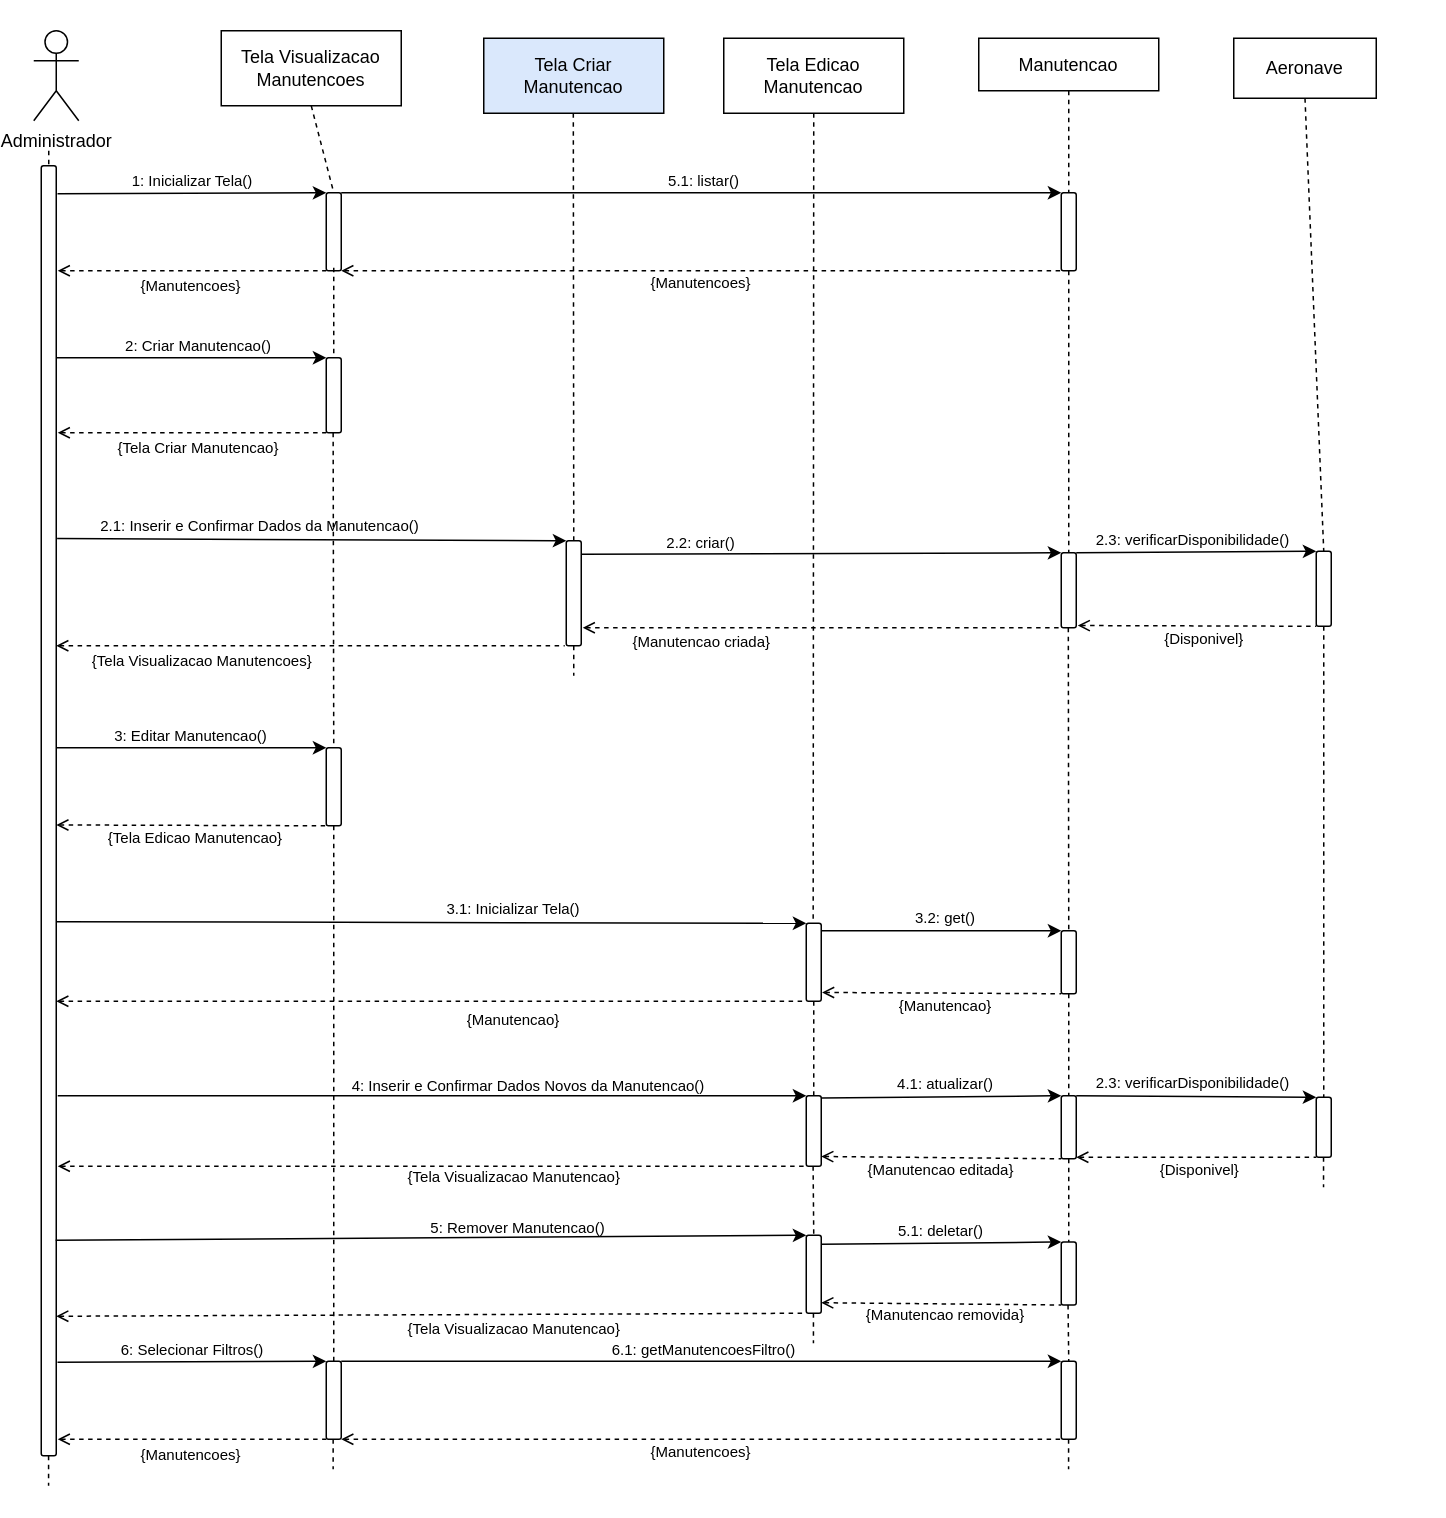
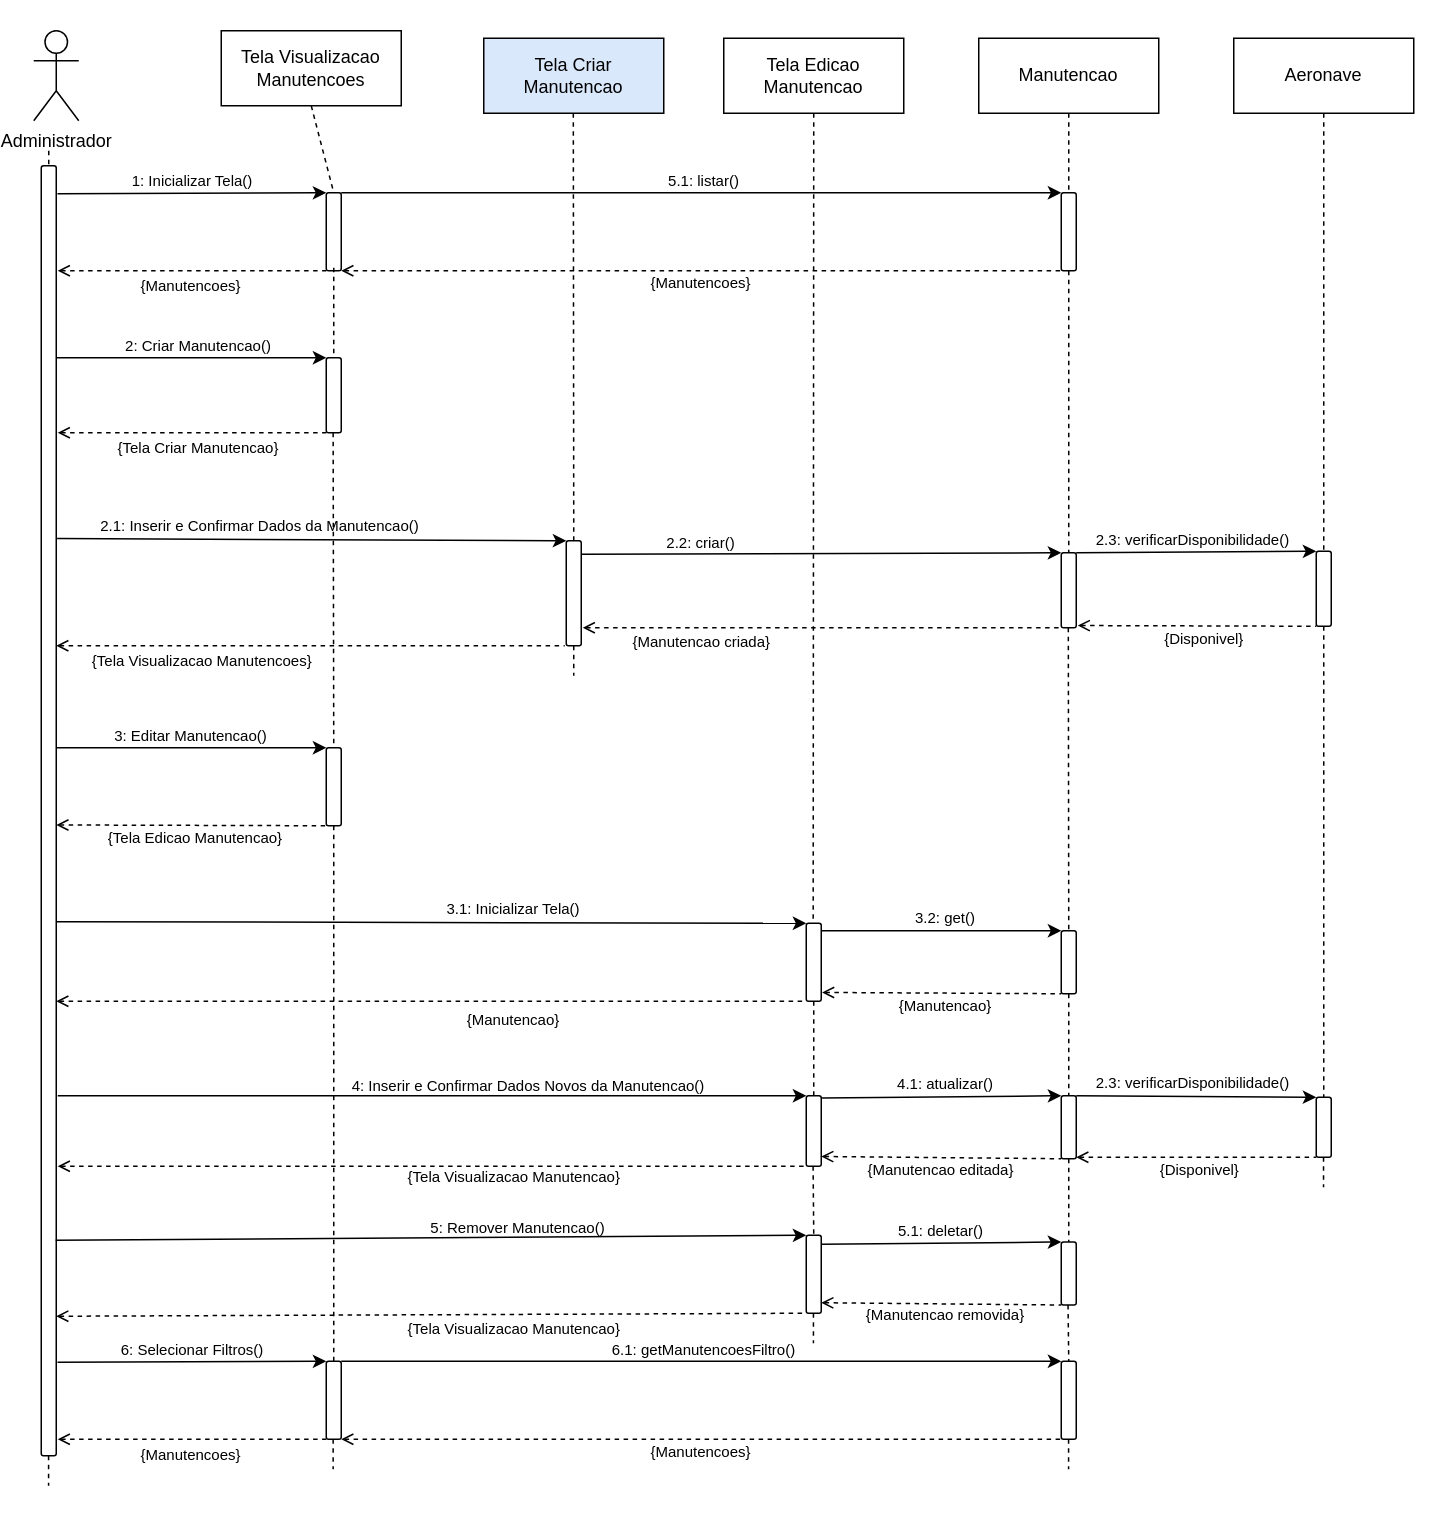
(1069, 65) -> (1069, 76)
(1305, 68) -> (1324, 76)
